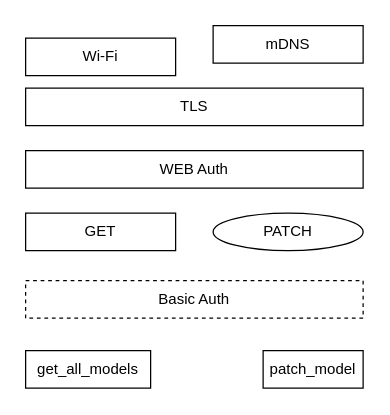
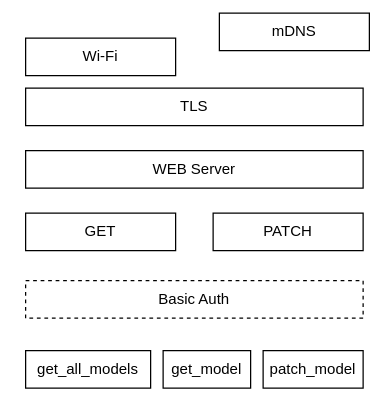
(288, 44) -> (294, 32)
(194, 169) -> (194, 169)
(288, 232) -> (288, 232)
none -> (207, 369)
